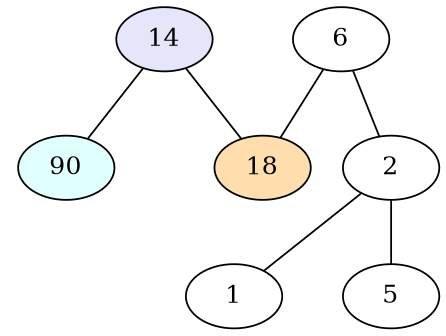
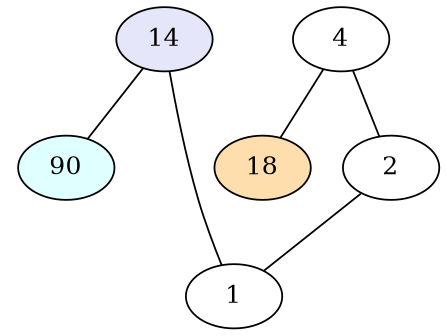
(341, 39) -> (341, 39)
(214, 104) -> (190, 170)
(391, 296) -> none
